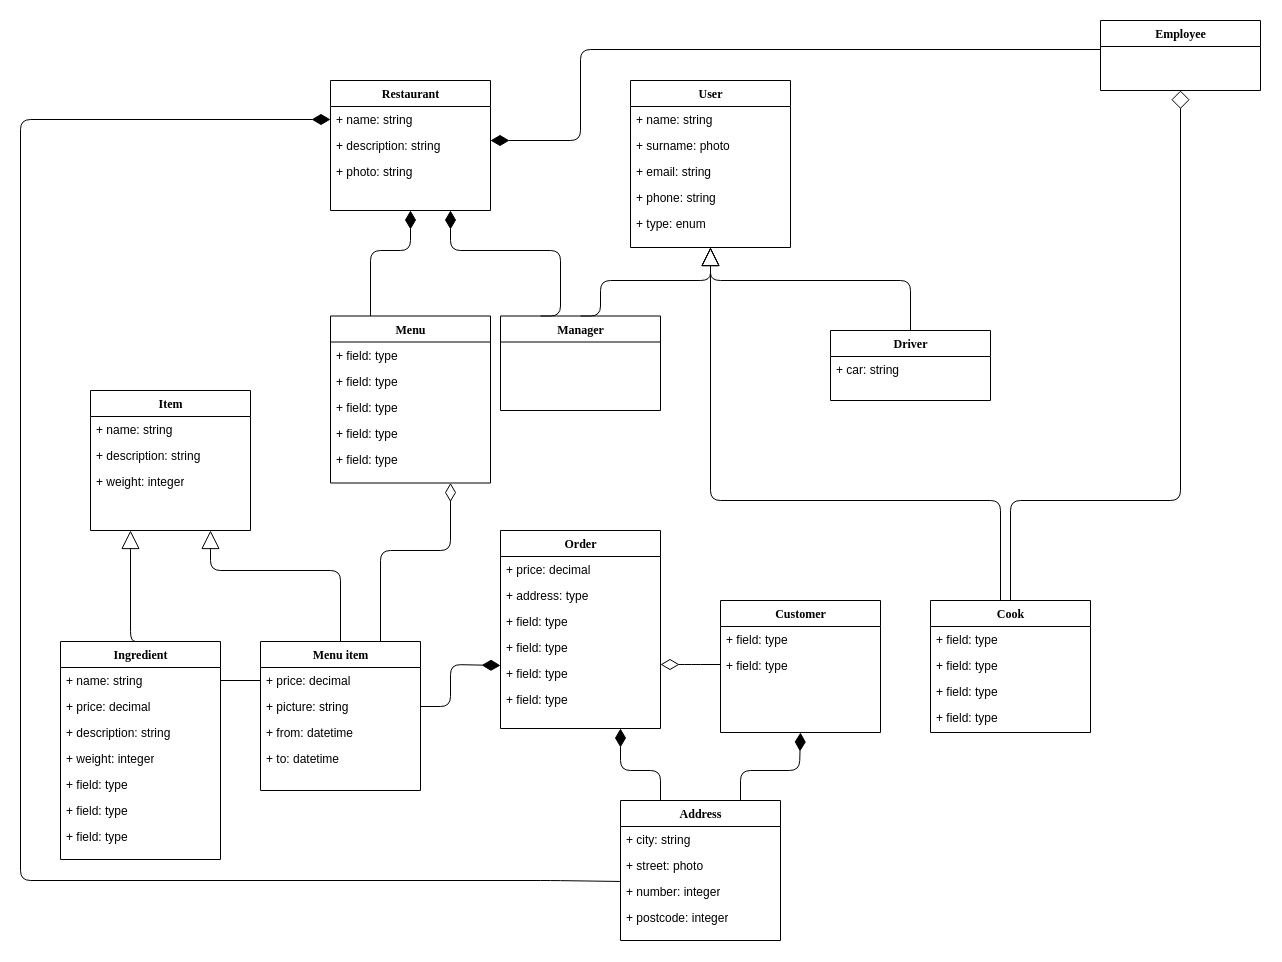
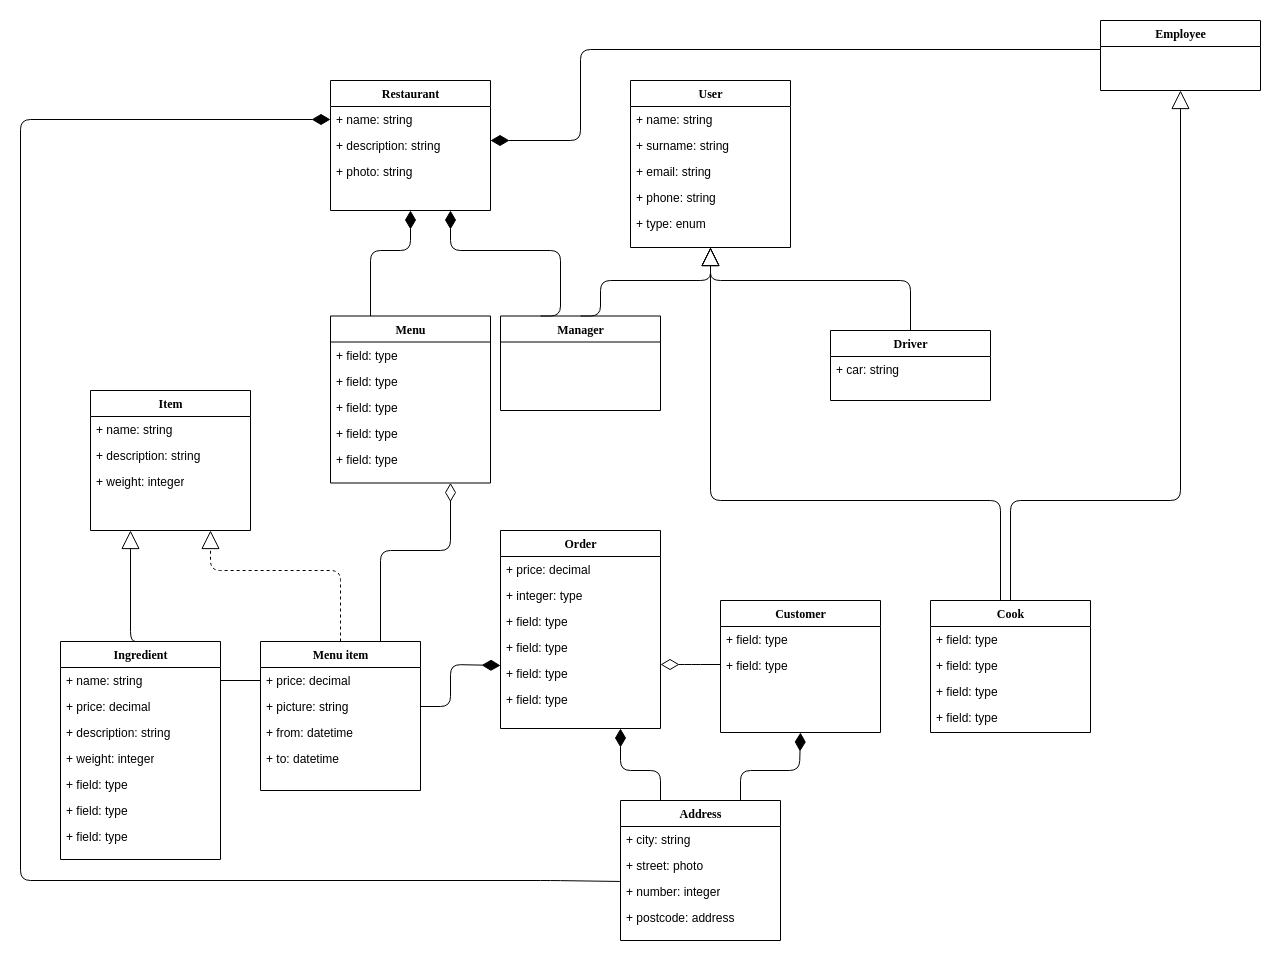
(1181, 109) -> (1181, 110)
(686, 147) -> (687, 147)
(300, 571) -> (300, 571)
(552, 597) -> (551, 597)
(684, 919) -> (686, 919)
